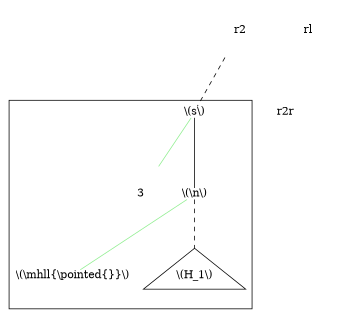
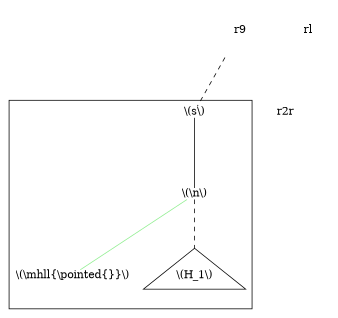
(240, 30) -> (240, 30)
(141, 194) -> none
